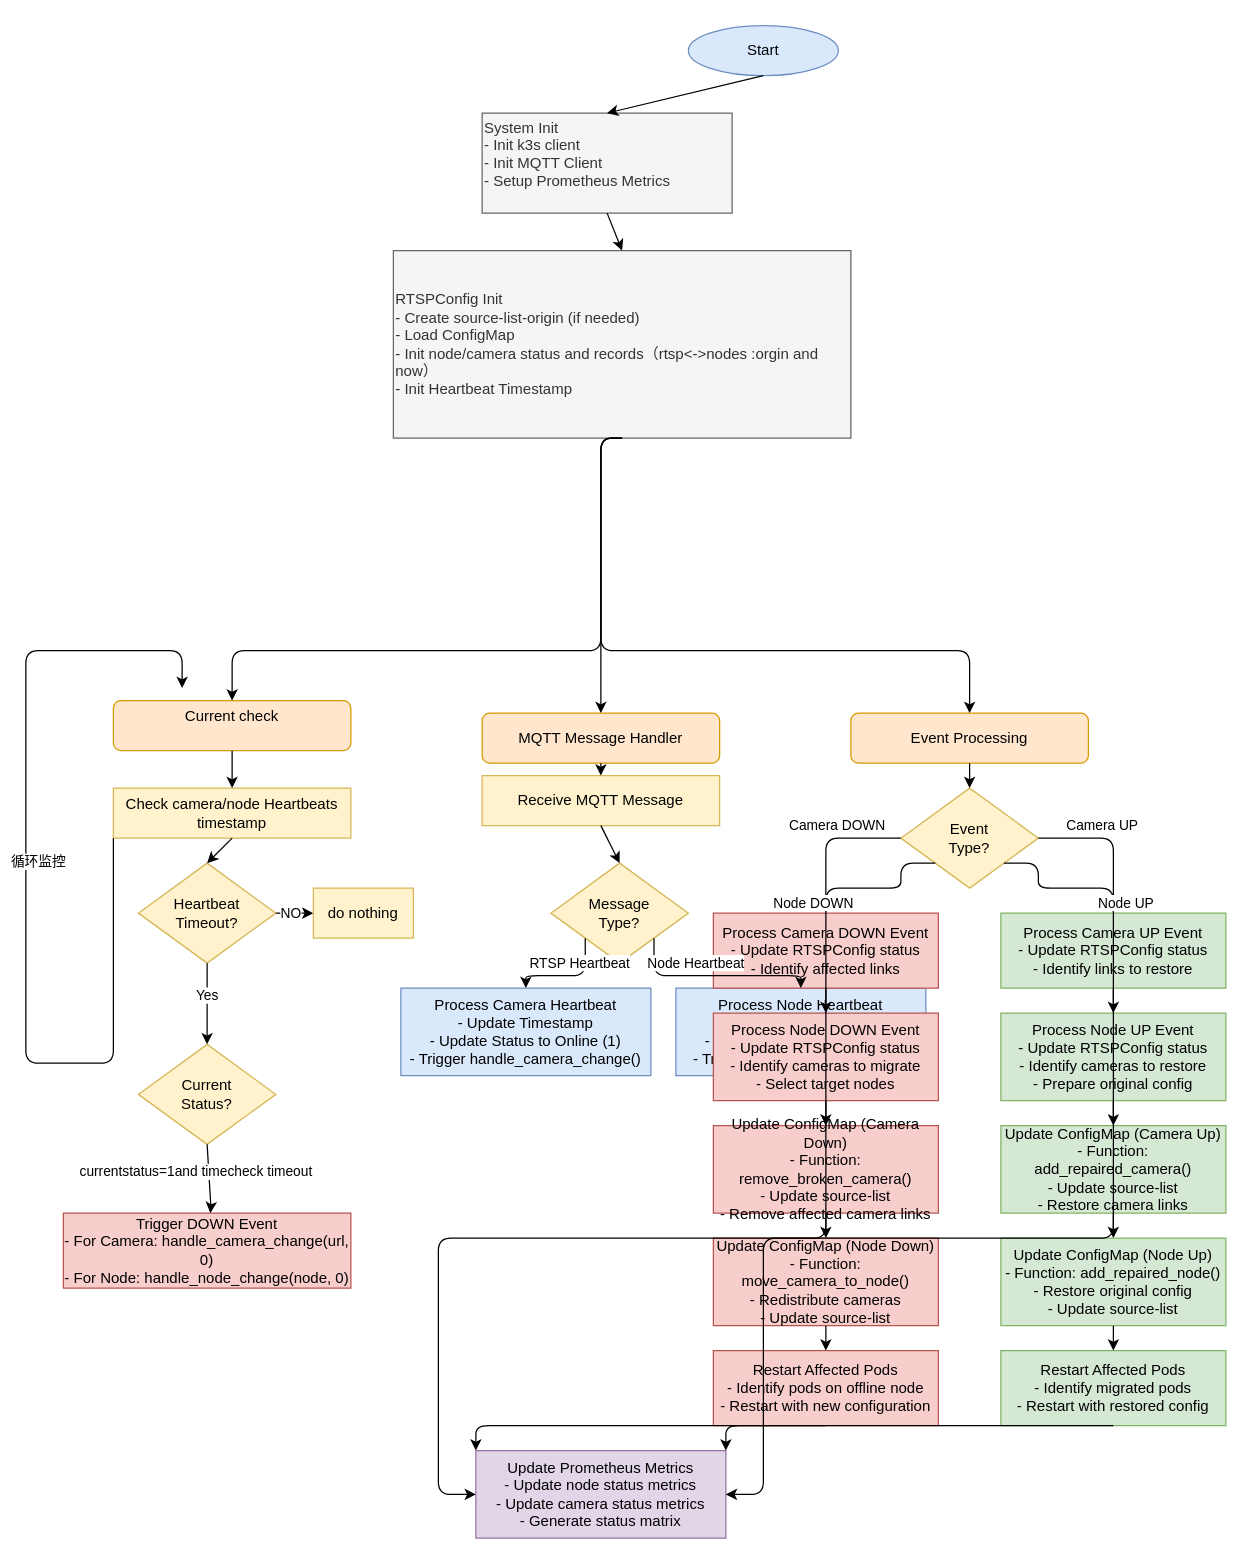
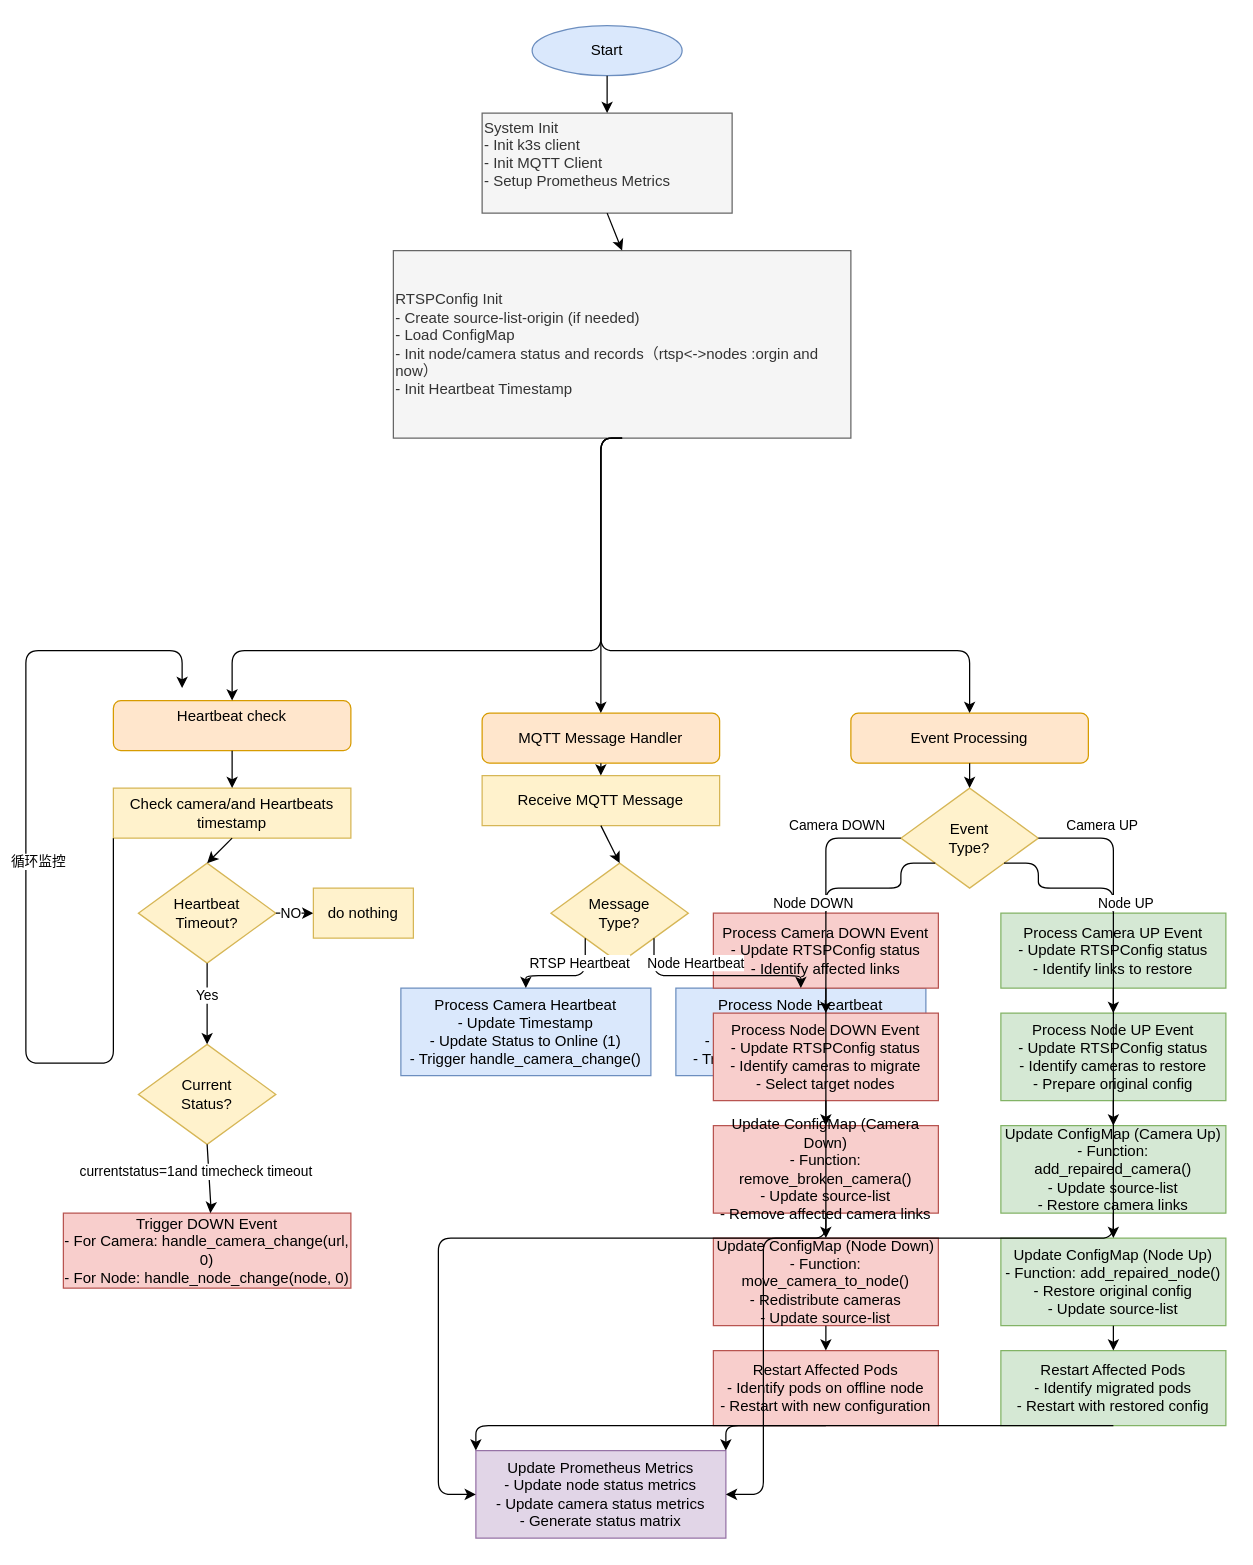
(763, 51) -> (607, 51)
(232, 726) -> (232, 726)
(232, 813) -> (232, 813)
